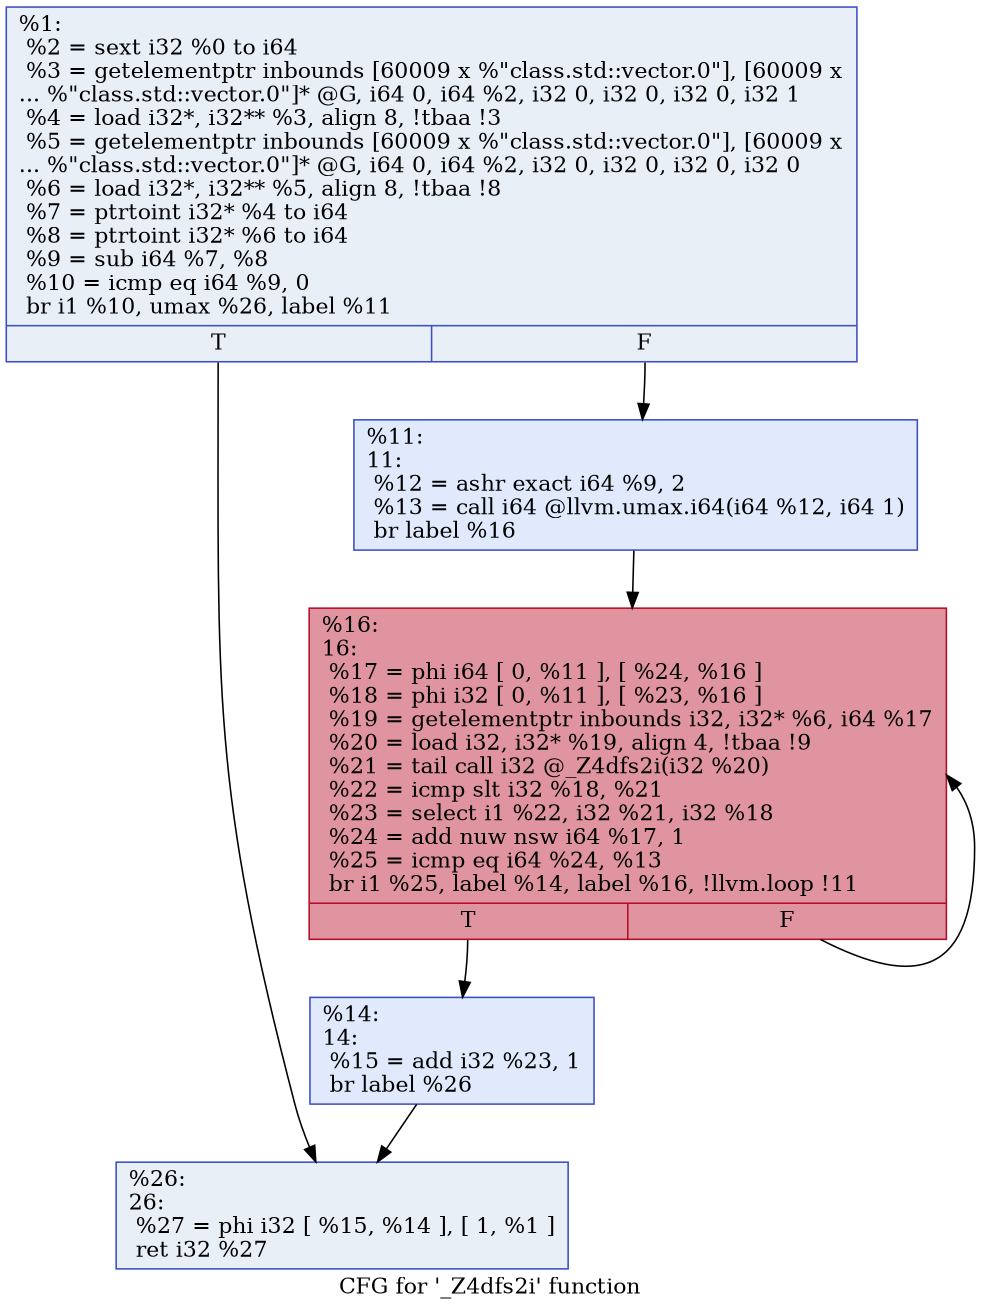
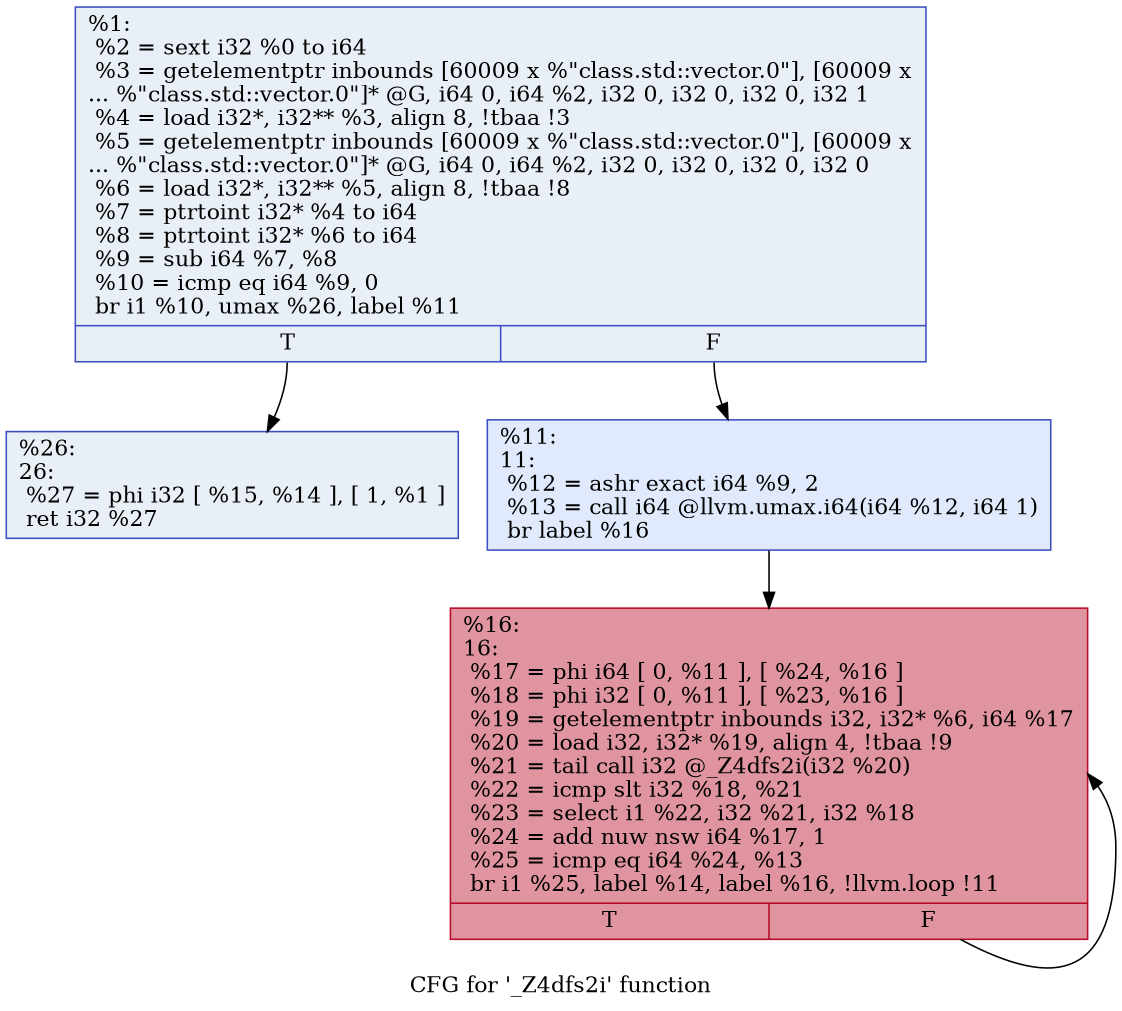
(452, 1051) -> none
